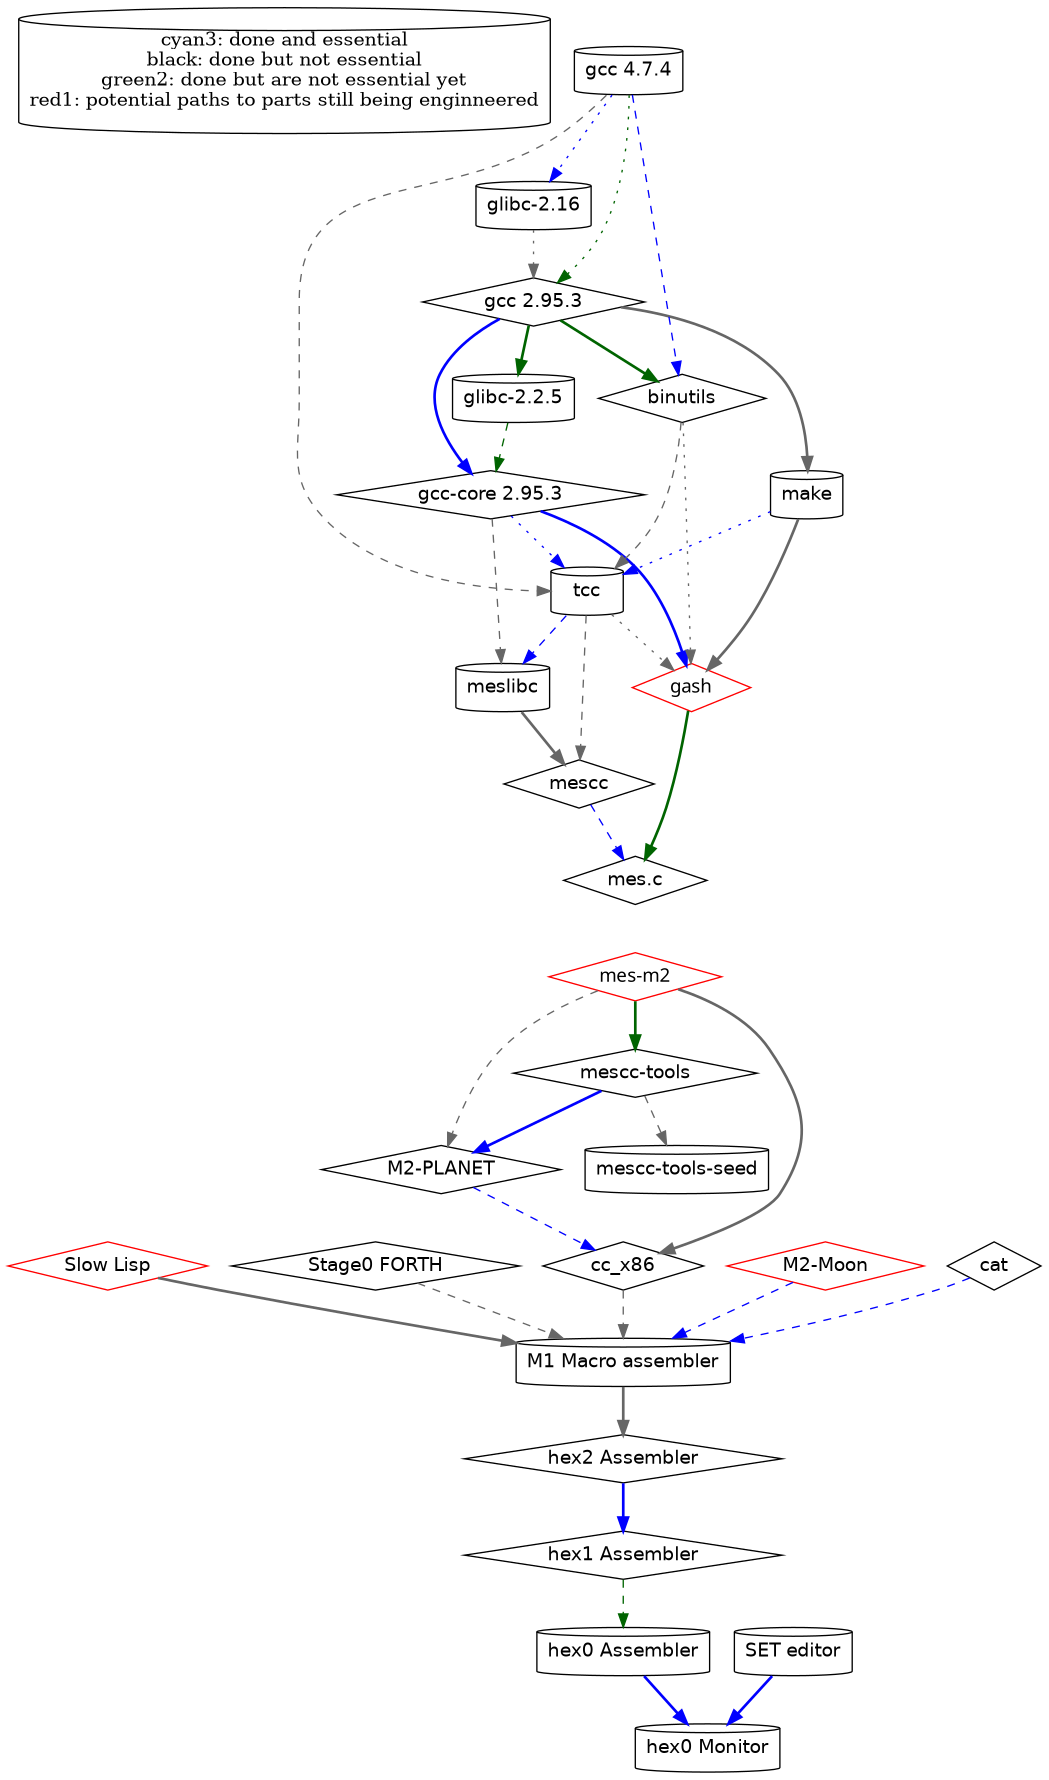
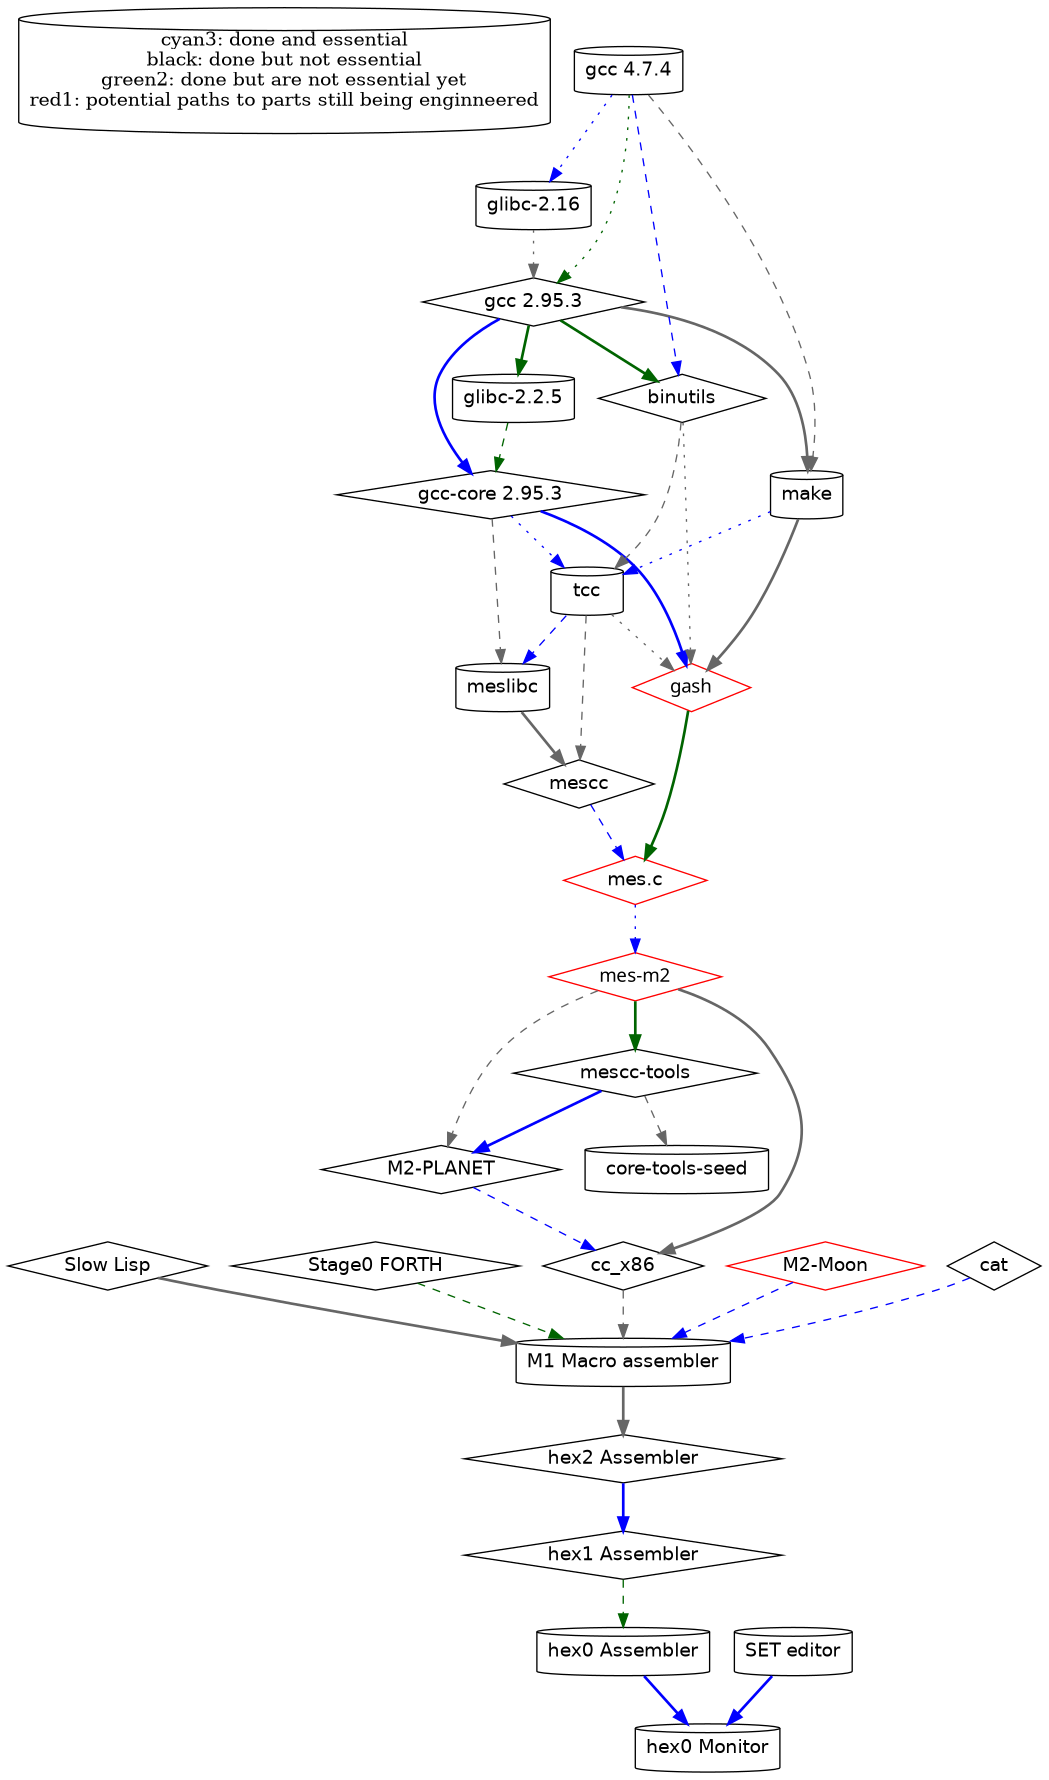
(299, 331) -> (763, 263)
(635, 880) -> (635, 880)
none -> (635, 922)
(677, 1170) -> (677, 1170)
(108, 1266) -> (108, 1266)
(484, 1308) -> (484, 1308)
